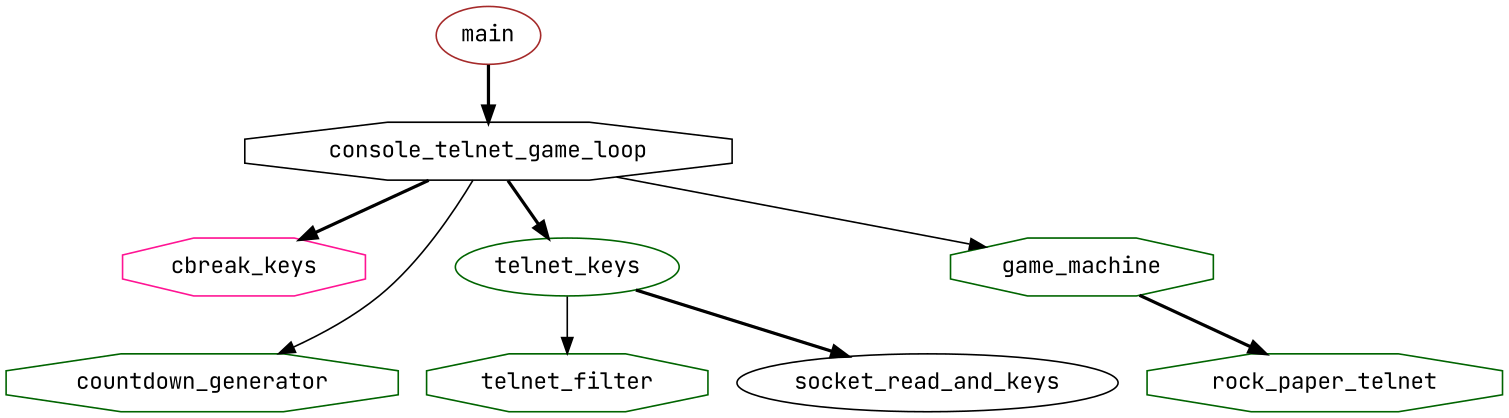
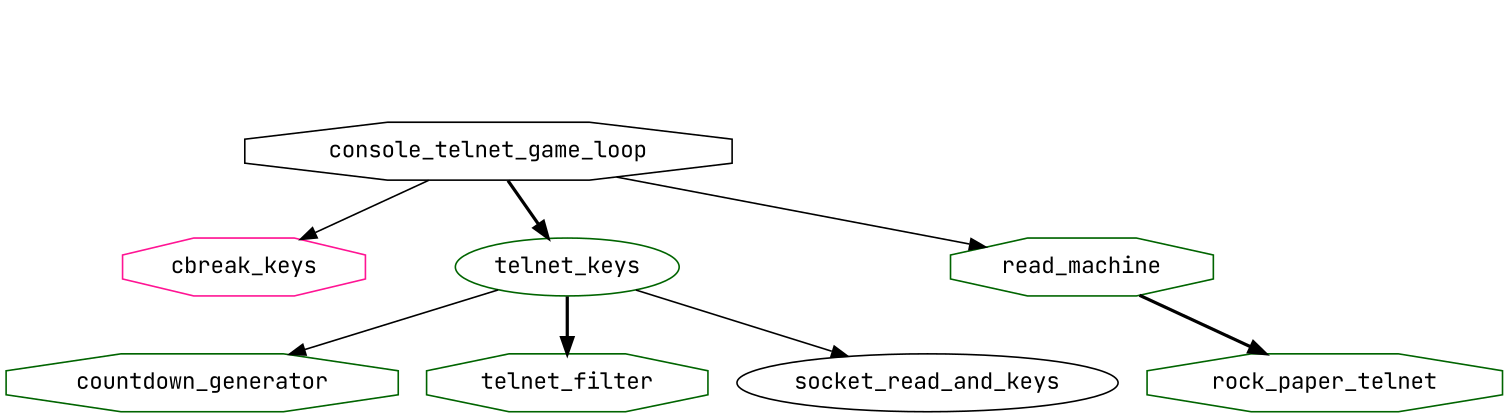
(488, 35) -> none
(372, 206) -> (372, 206)
(1082, 267) -> (1082, 267)
(398, 279) -> (401, 320)
(567, 317) -> (567, 317)
(734, 321) -> (734, 321)
